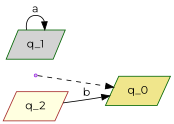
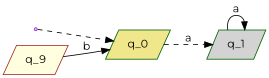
none -> (184, 45)
(36, 106) -> (36, 60)
